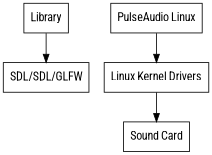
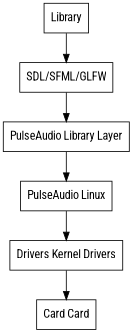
(46, 77) -> (66, 77)
(156, 77) -> (66, 255)
none -> (66, 137)
(156, 137) -> (66, 315)
